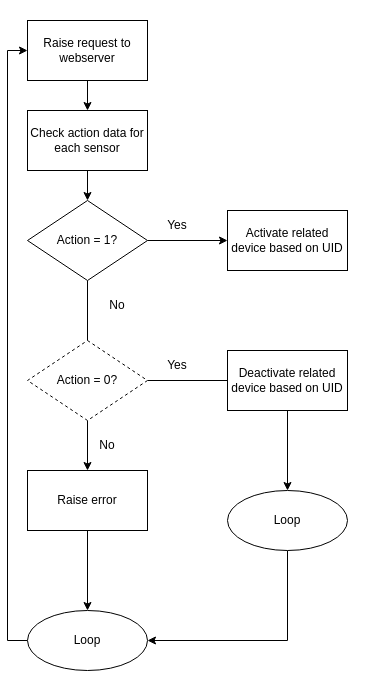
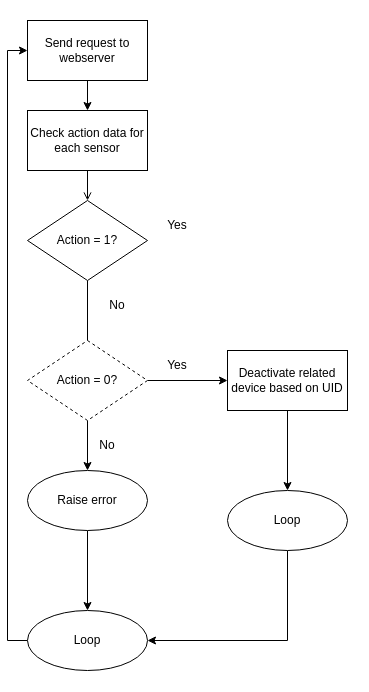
(88, 51) -> (88, 51)
(88, 192) -> (88, 193)
(184, 241) -> none
(288, 241) -> none
(222, 381) -> (219, 381)
(88, 501) -> (88, 501)
